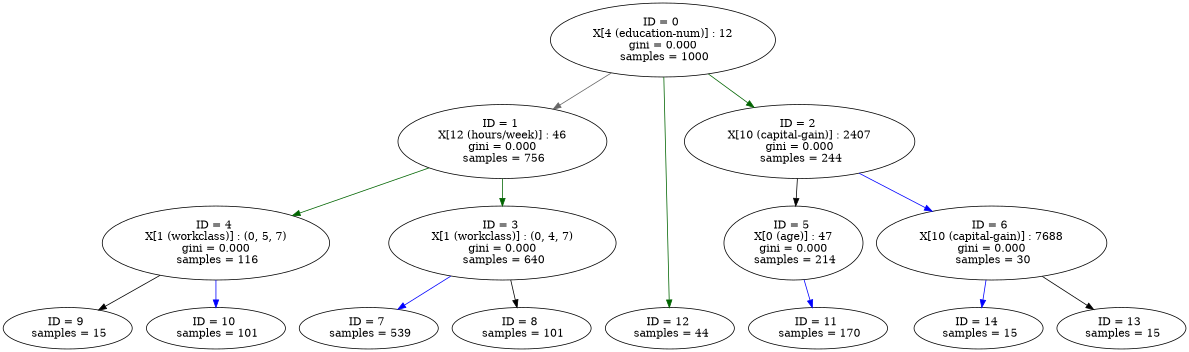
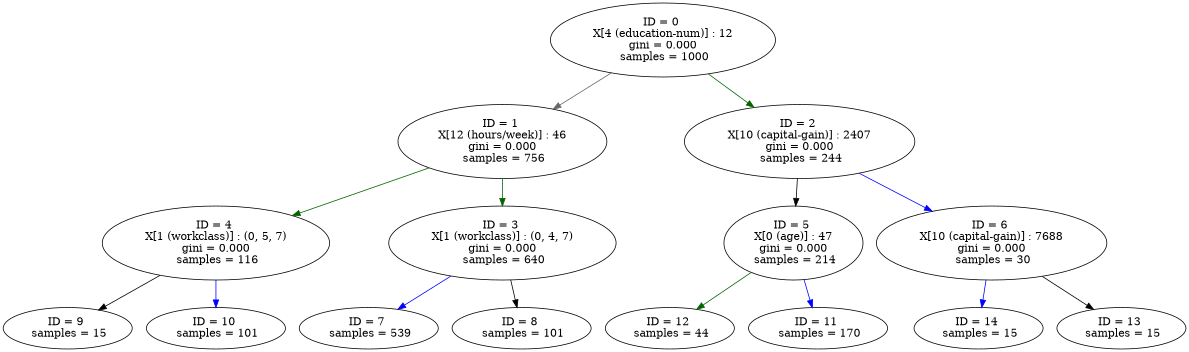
(667, 188) -> (727, 289)
